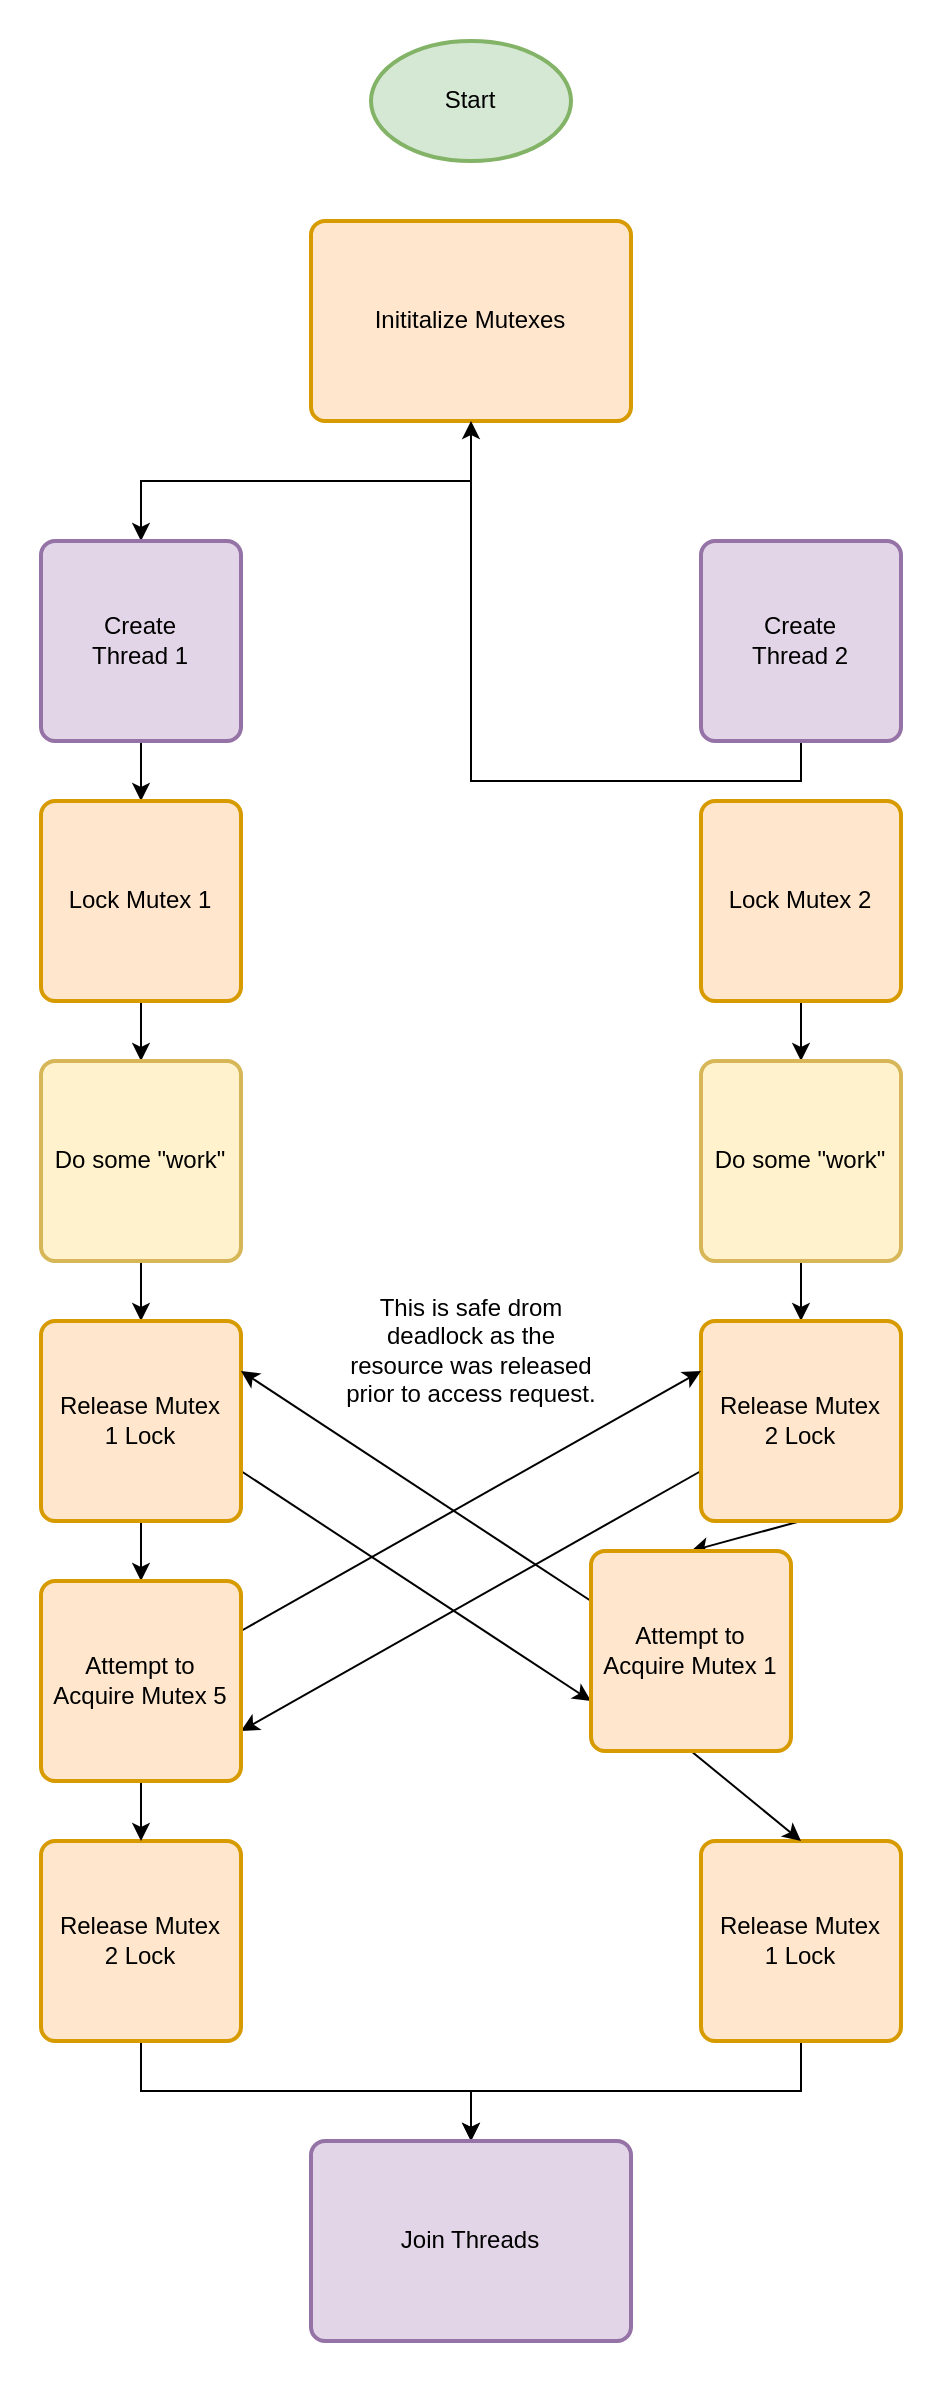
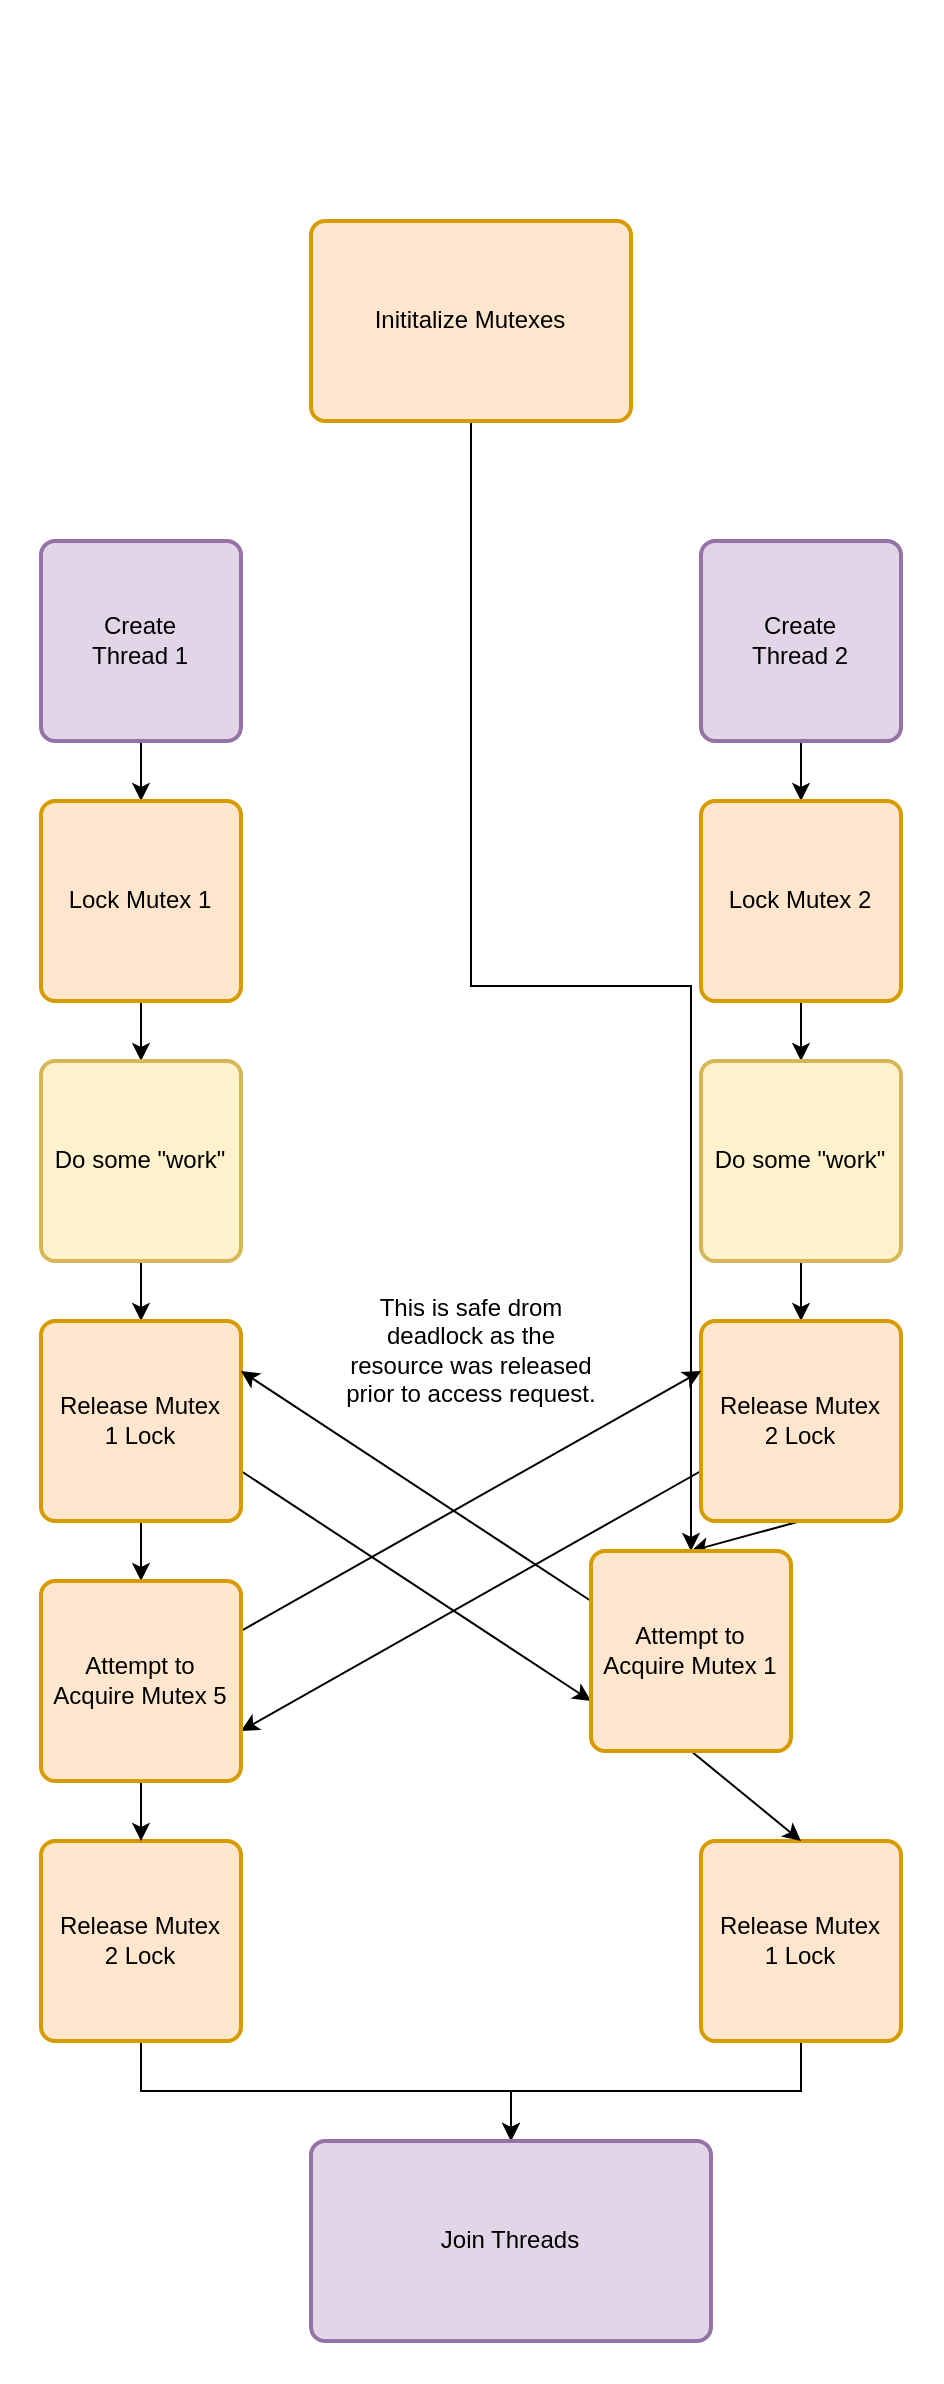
(471, 101) -> none
(281, 481) -> (673, 986)
(640, 781) -> (801, 783)
(471, 2241) -> (511, 2241)
